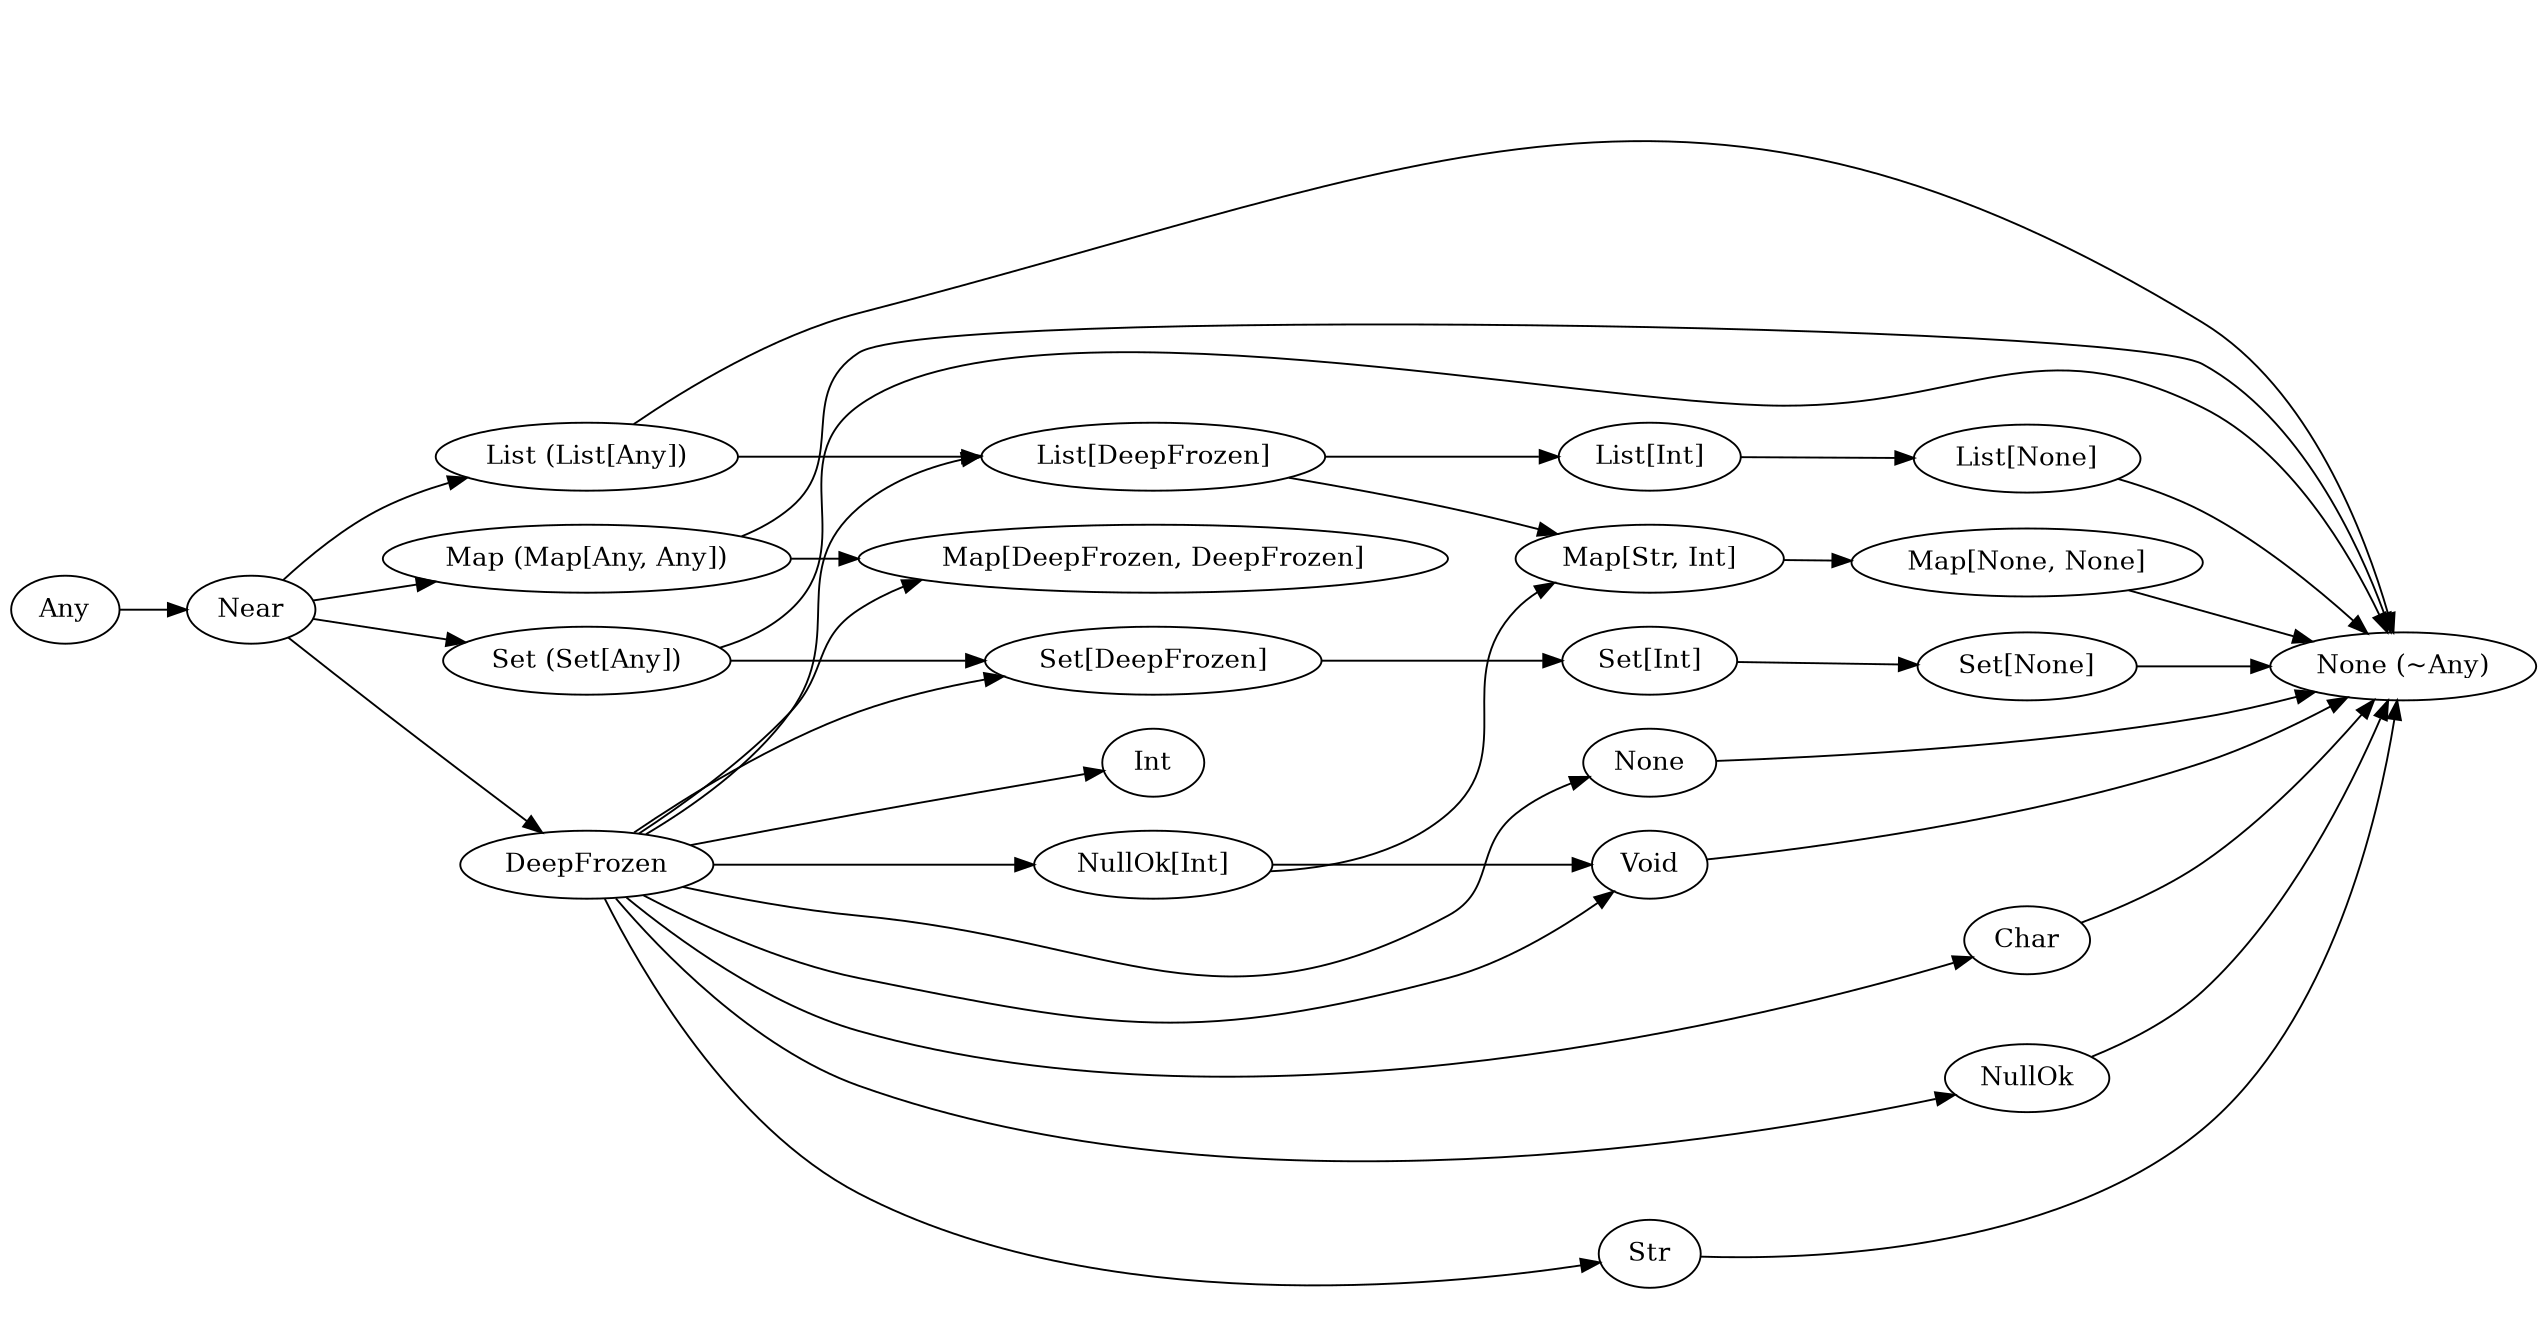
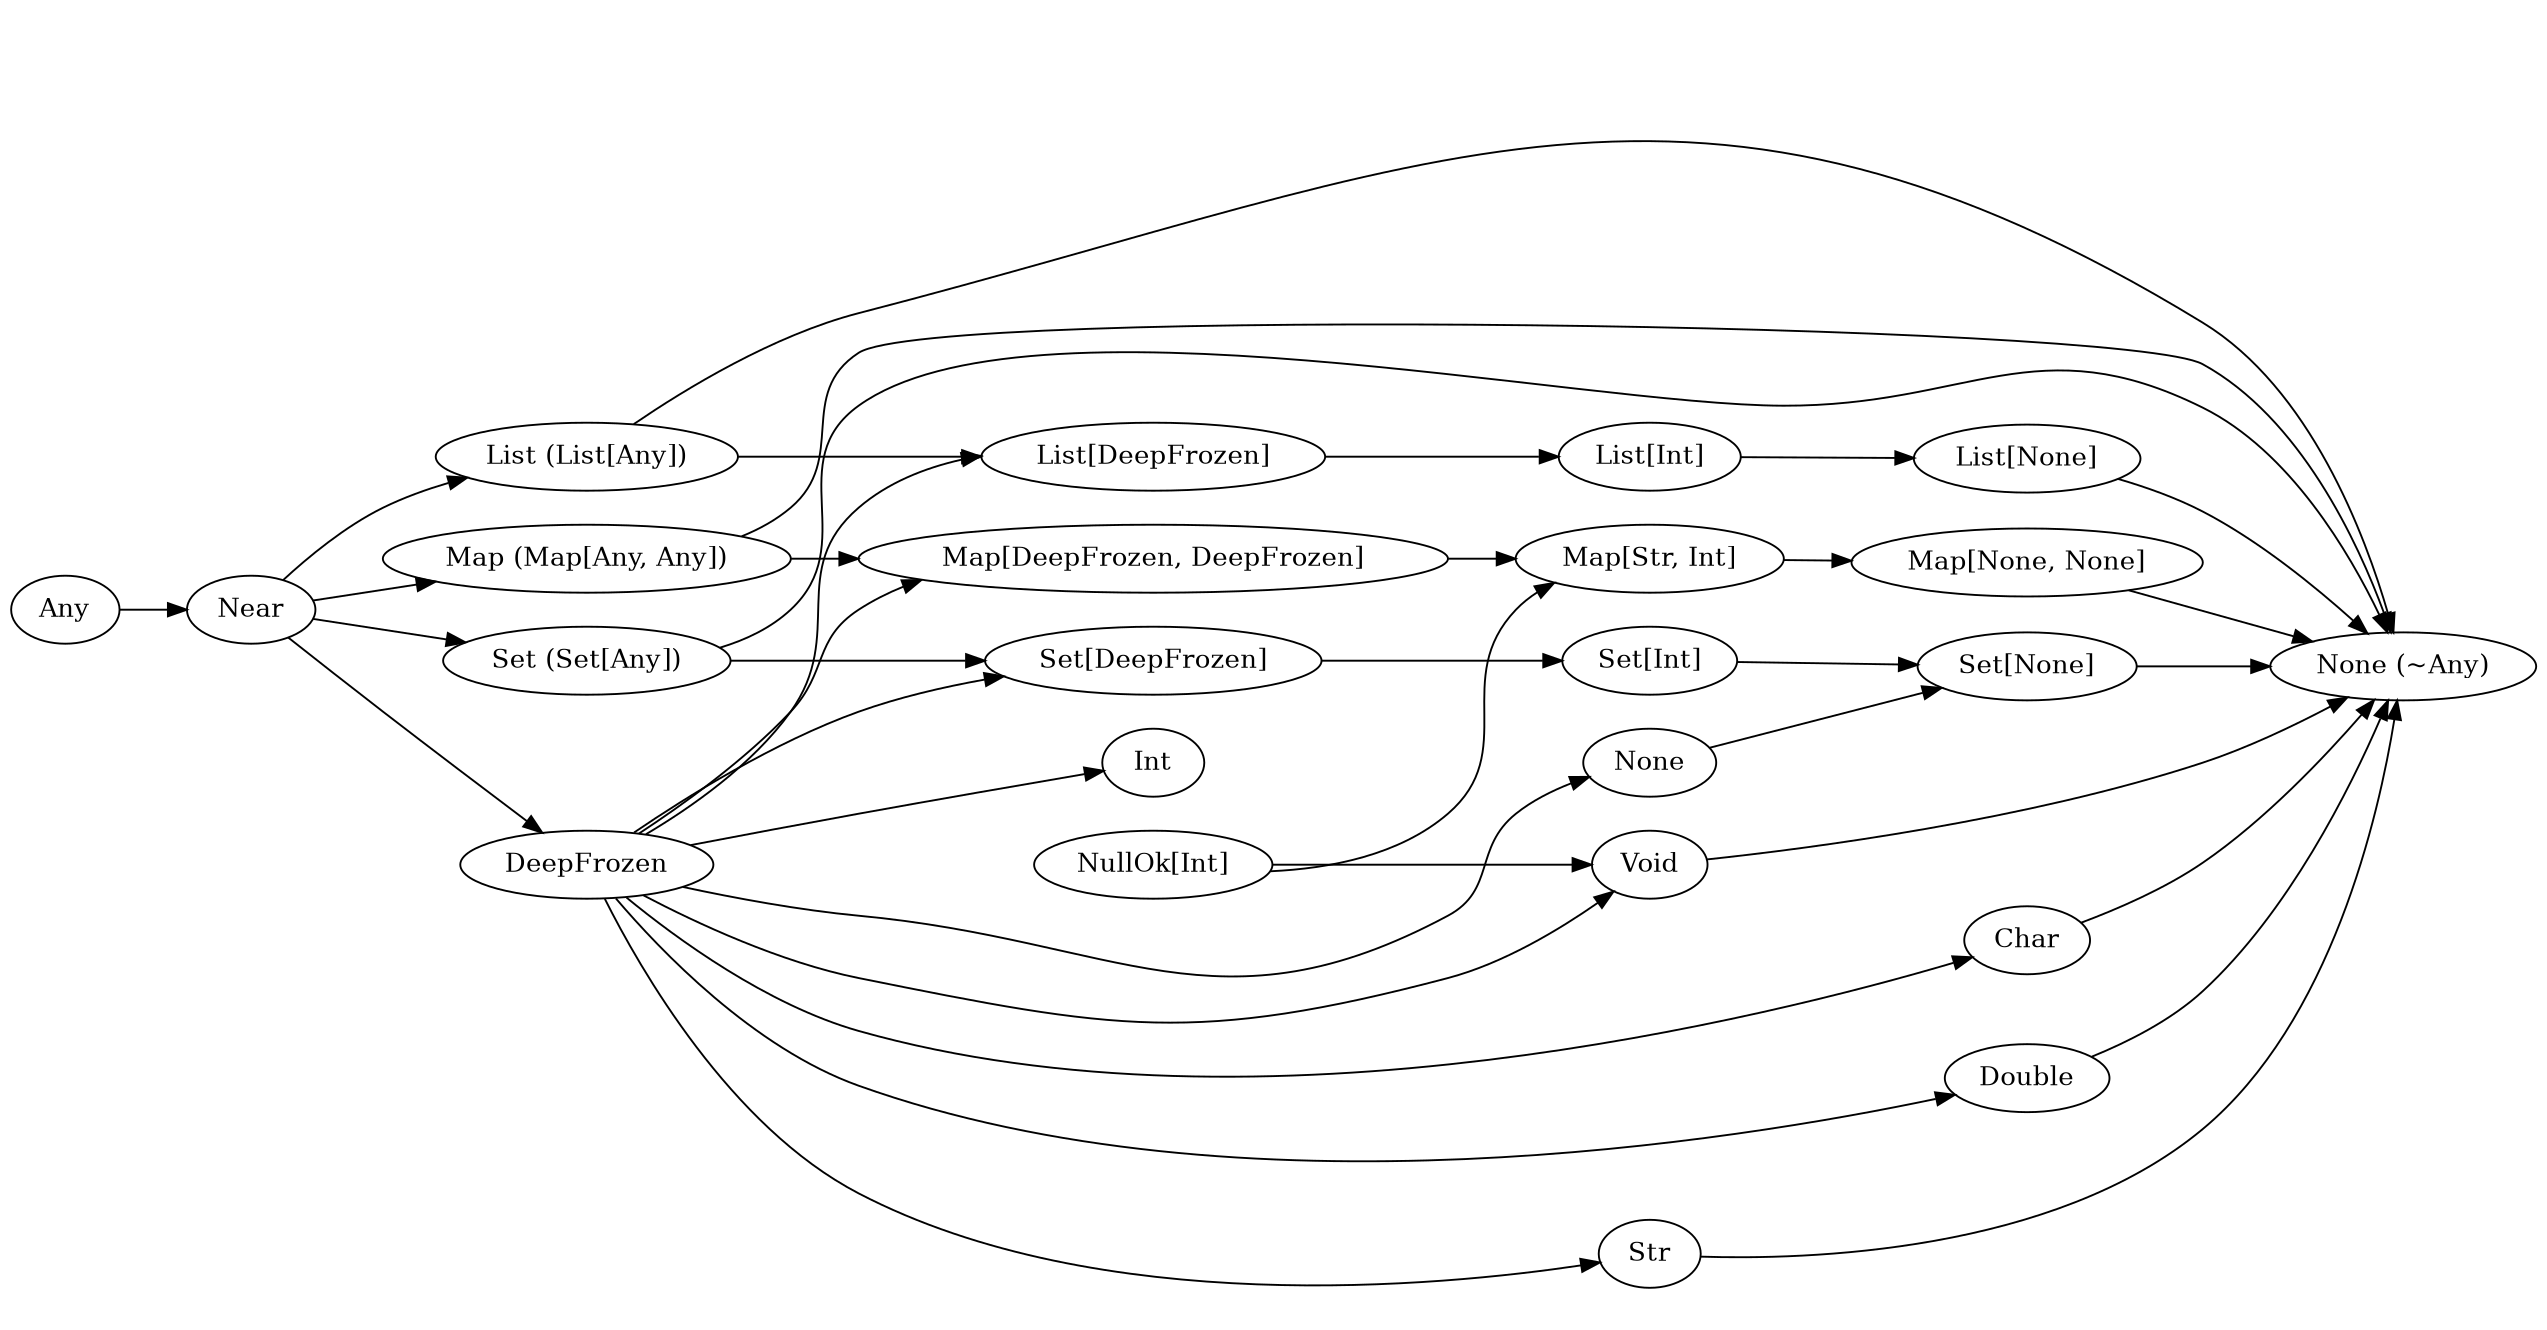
(1414, 501) -> (1472, 559)
(2008, 742) -> (1816, 720)
(864, 865) -> none
(2027, 1078) -> (2027, 1078)
